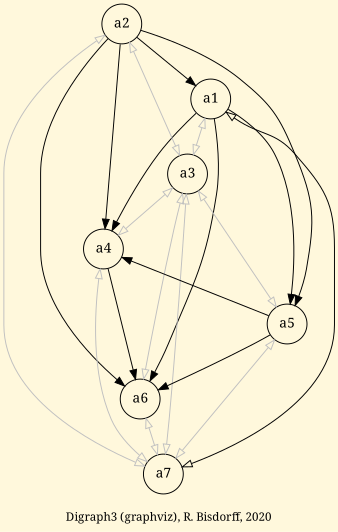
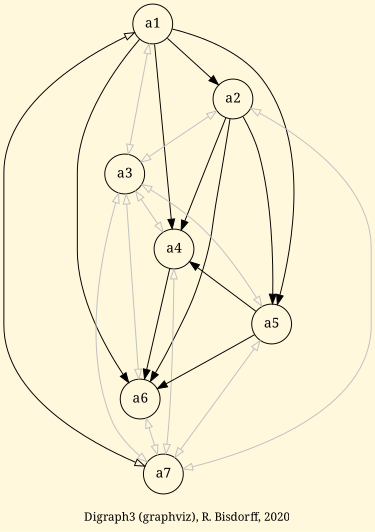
(162, 58) -> (189, 58)
